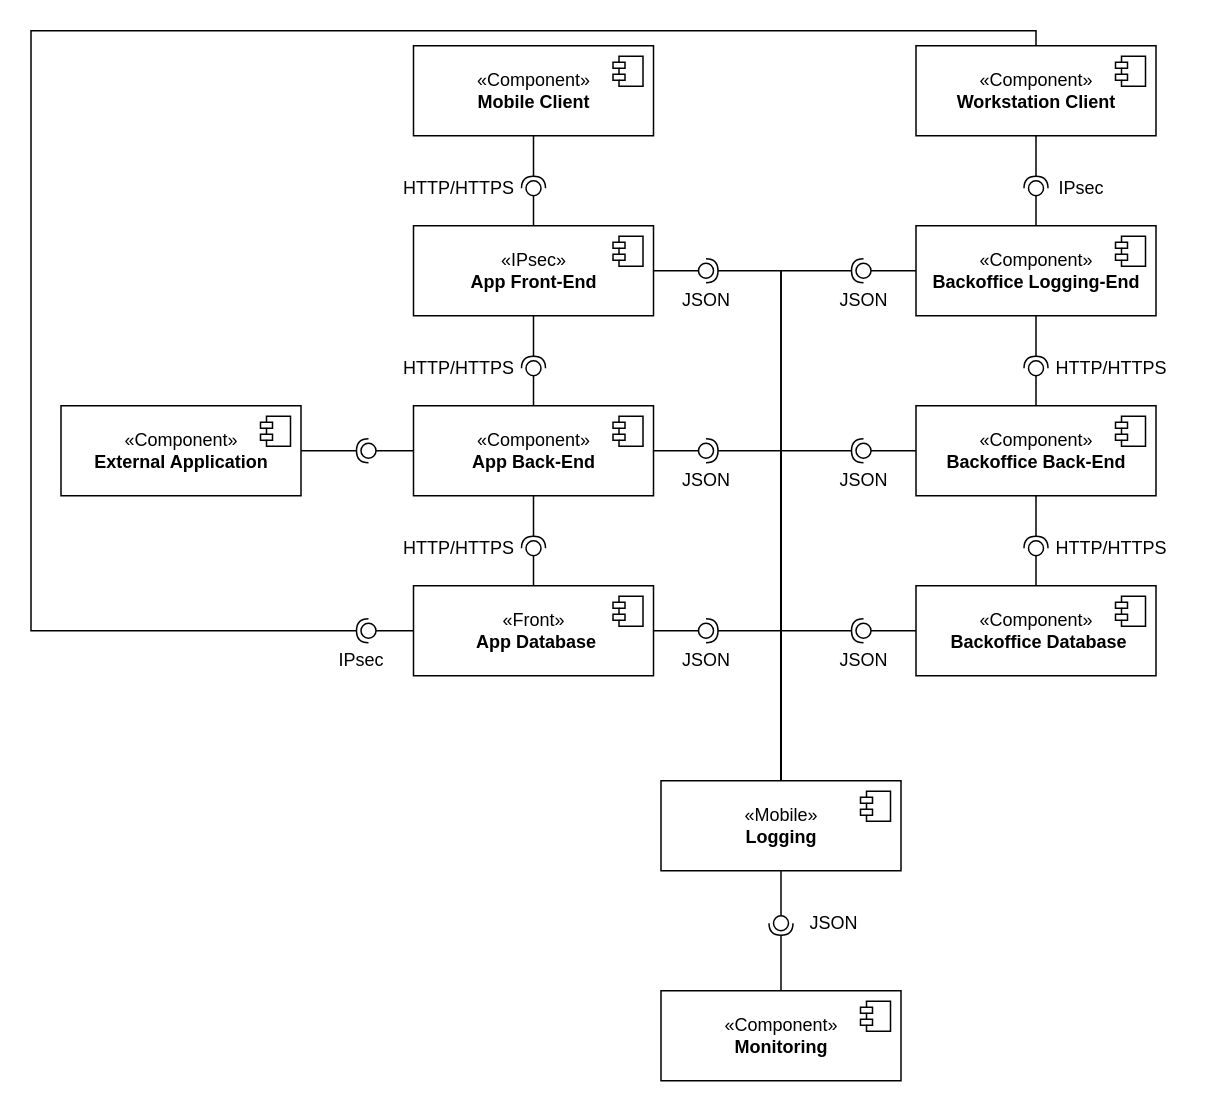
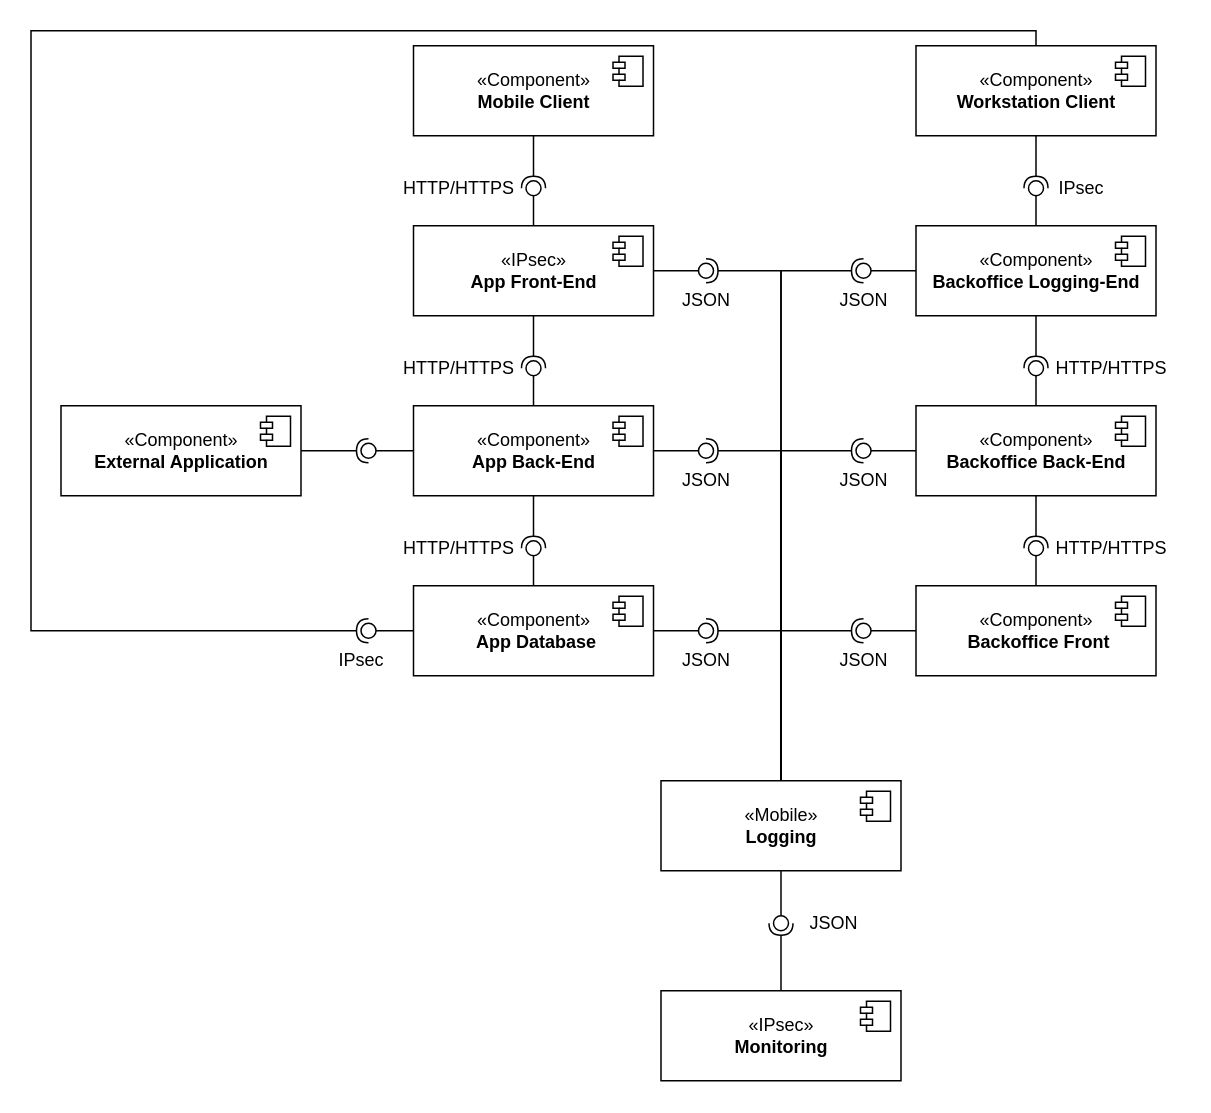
(534, 631) -> (534, 631)
(1037, 631) -> (1037, 631)
(782, 1036) -> (782, 1036)
